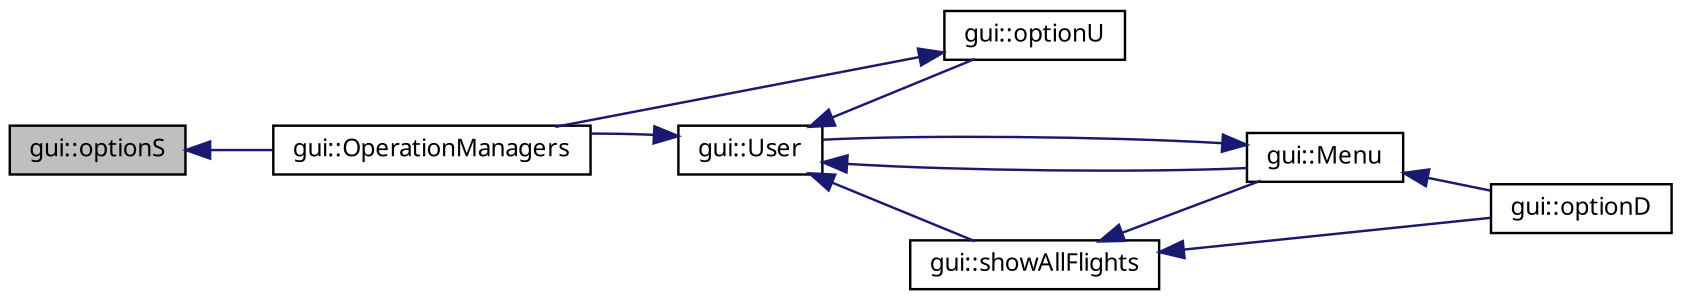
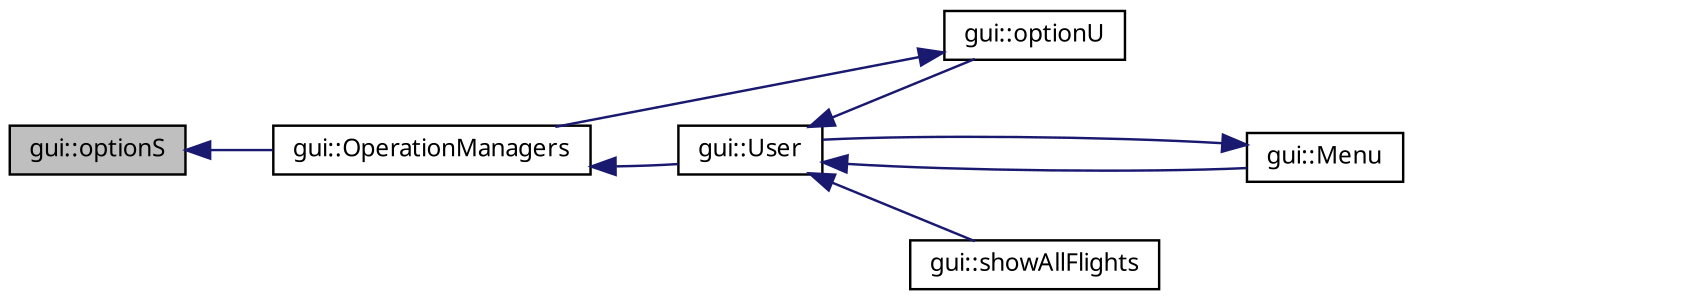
(622, 134) -> (647, 166)
(1191, 207) -> none
(1581, 209) -> none
